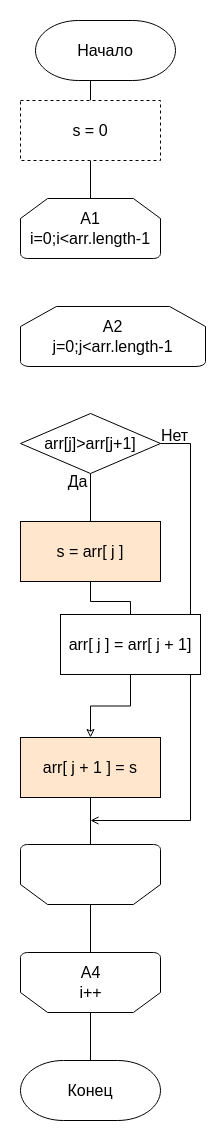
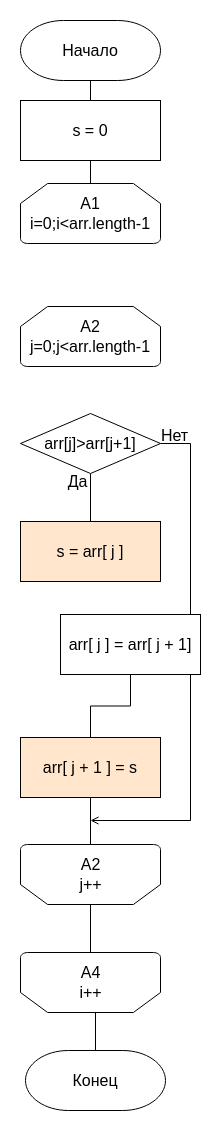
(106, 51) -> (91, 51)
(91, 131) -> (91, 131)
(91, 229) -> (91, 214)
(113, 337) -> (91, 337)
(107, 602) -> none
(91, 729) -> (91, 732)
none -> (91, 875)
(91, 1091) -> (96, 1081)
